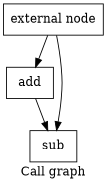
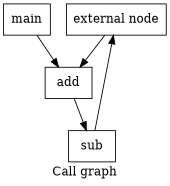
none -> (27, 20)
(62, 78) -> (103, 87)
